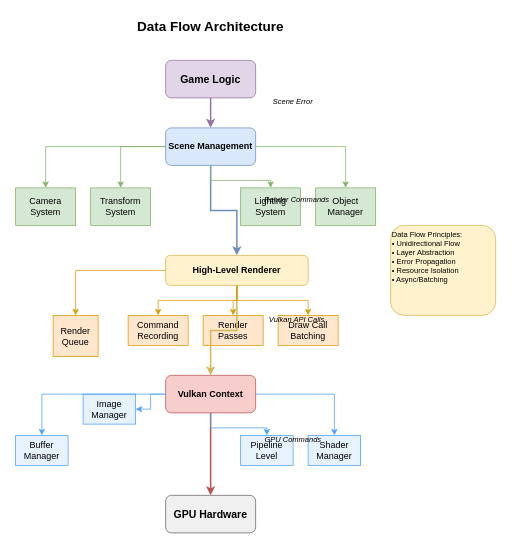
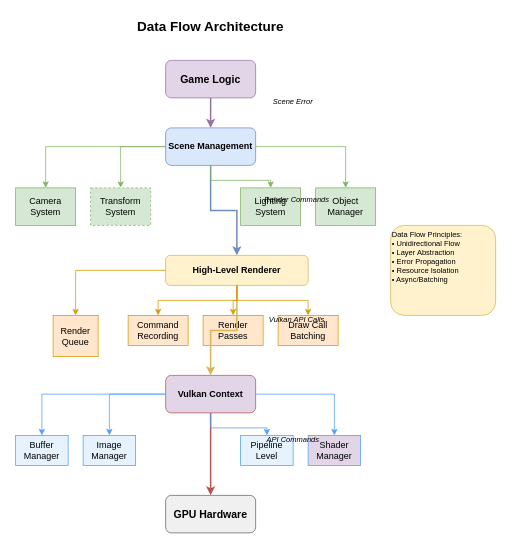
(120, 207) -> (120, 207)
(210, 394) -> (210, 394)
(109, 409) -> (109, 450)
(293, 439) -> (293, 439)
(334, 450) -> (334, 450)
